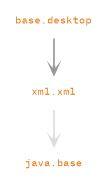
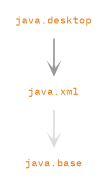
(54, 21) -> (54, 21)
(54, 92) -> (54, 92)
